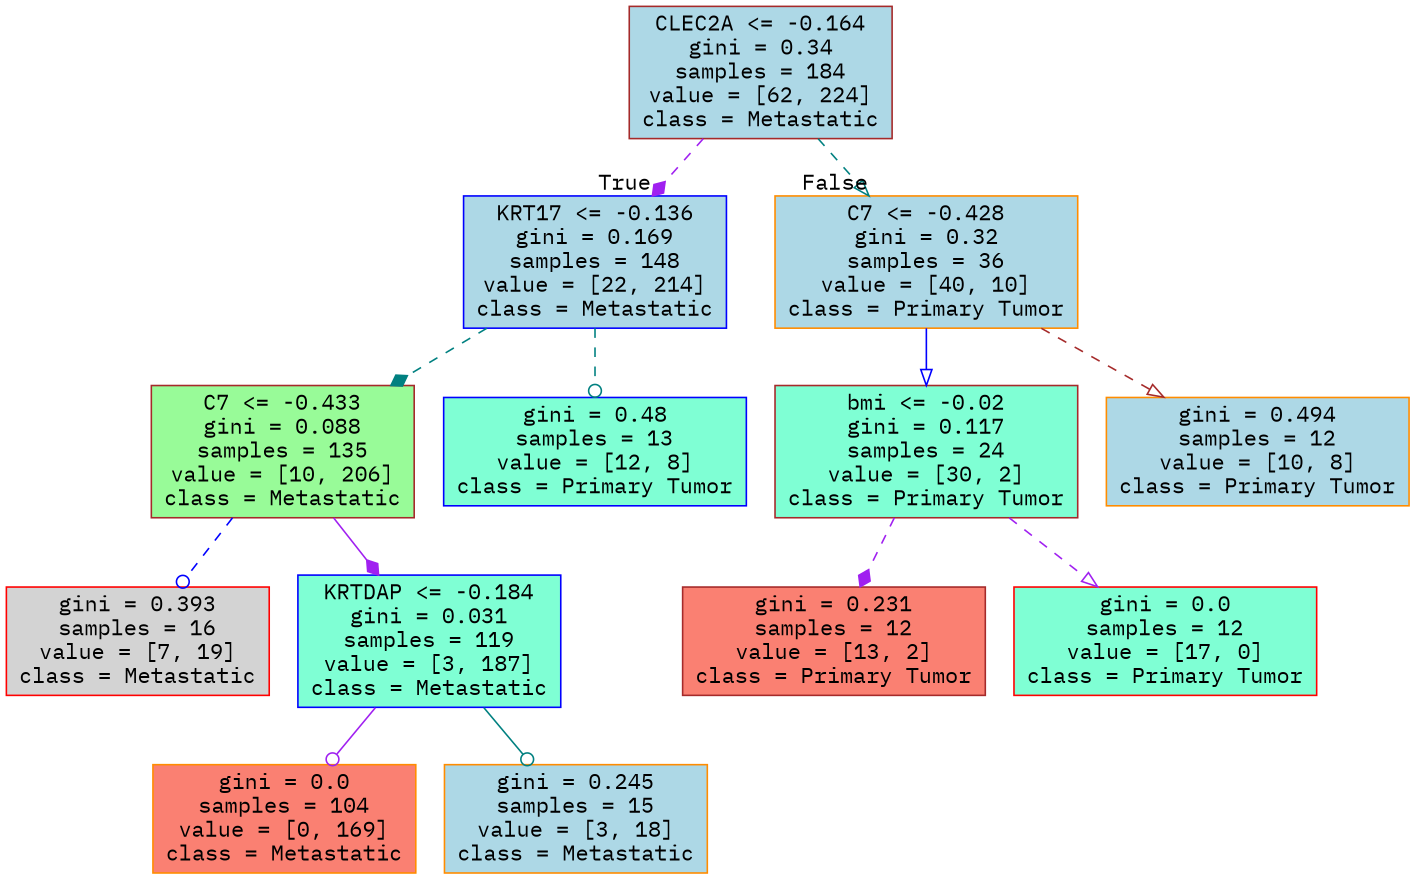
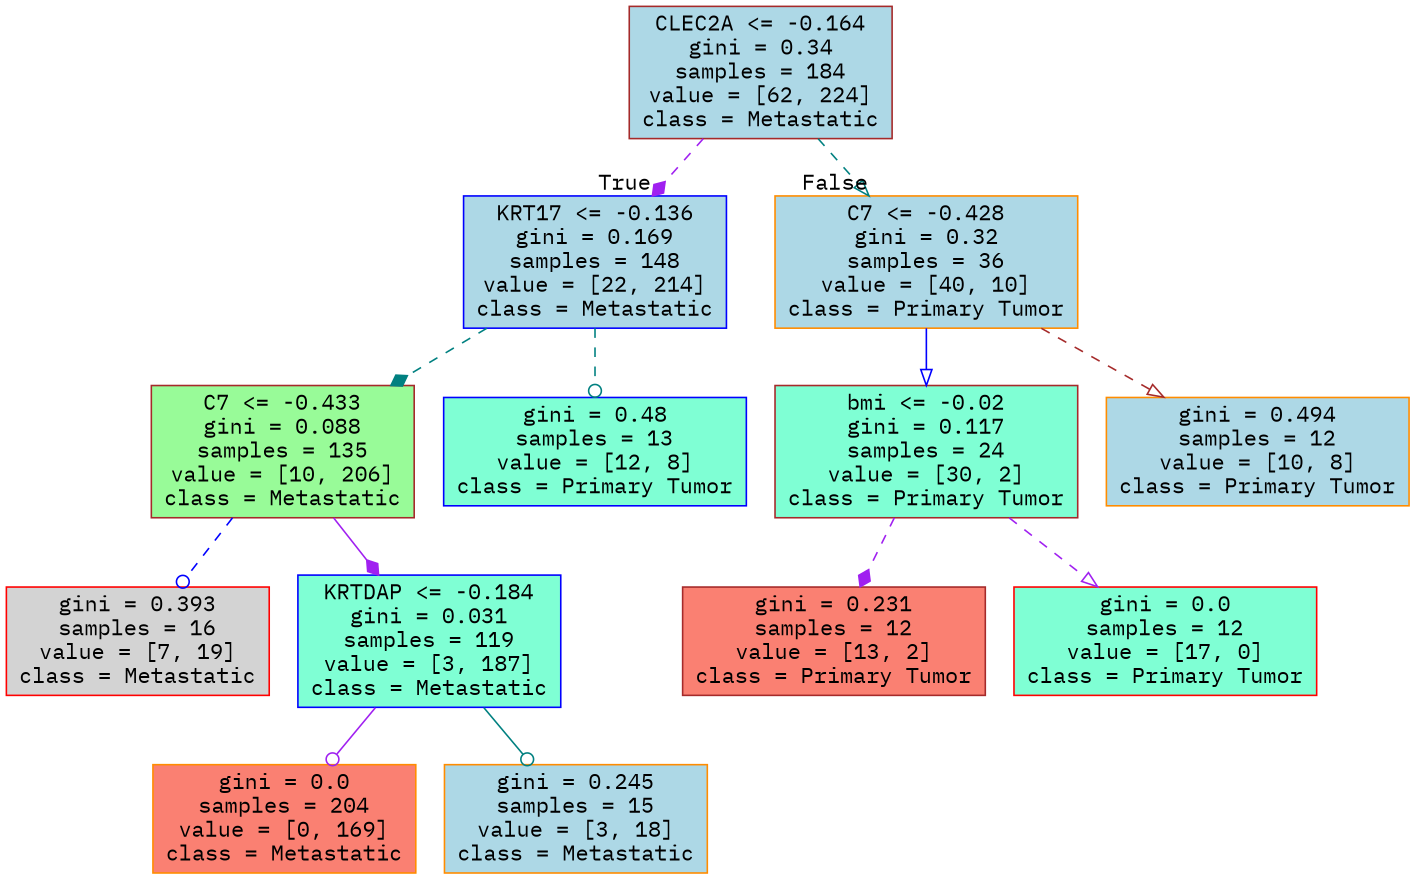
(284, 819) -> (284, 819)
